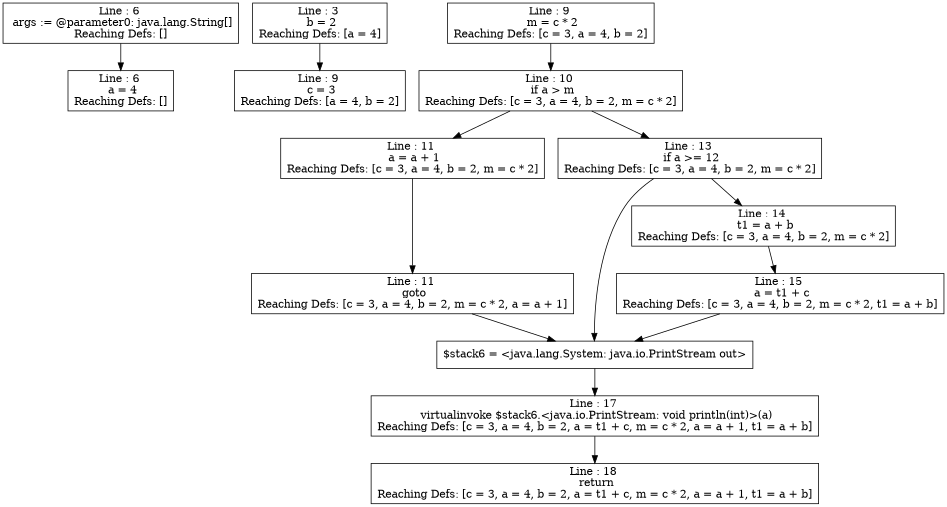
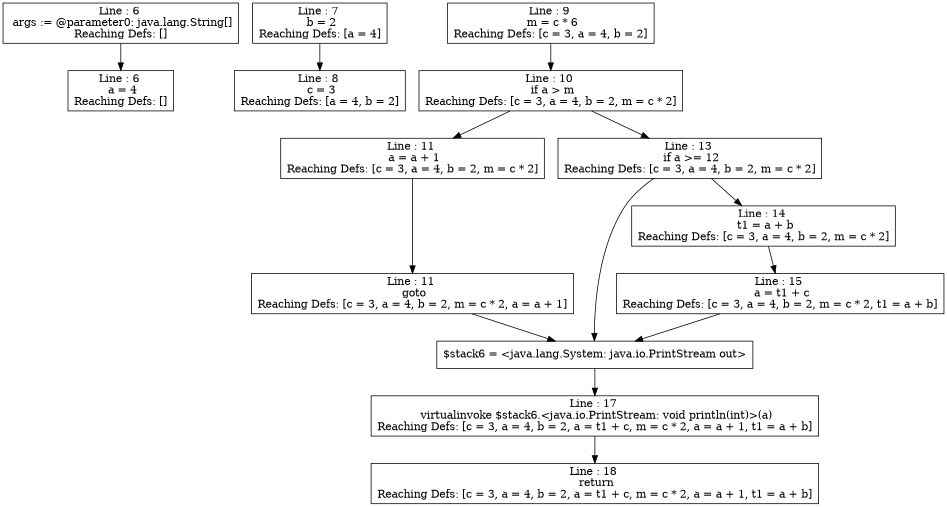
(320, 23) -> (320, 23)
(551, 23) -> (551, 23)
(320, 91) -> (320, 91)
